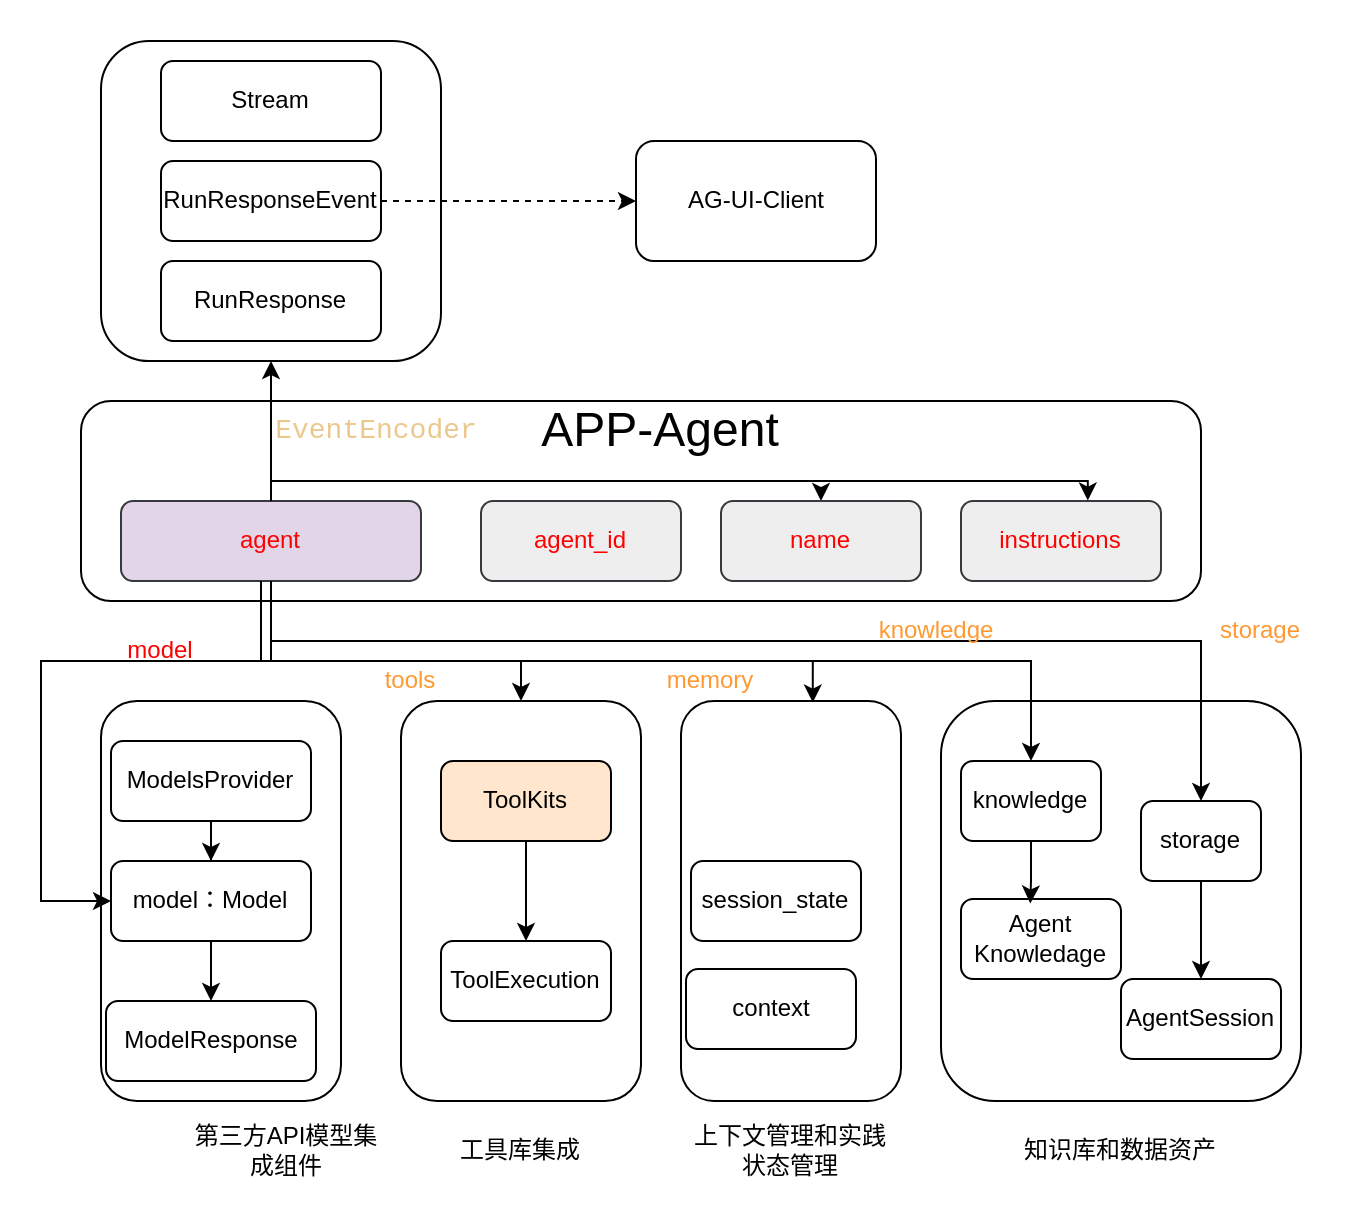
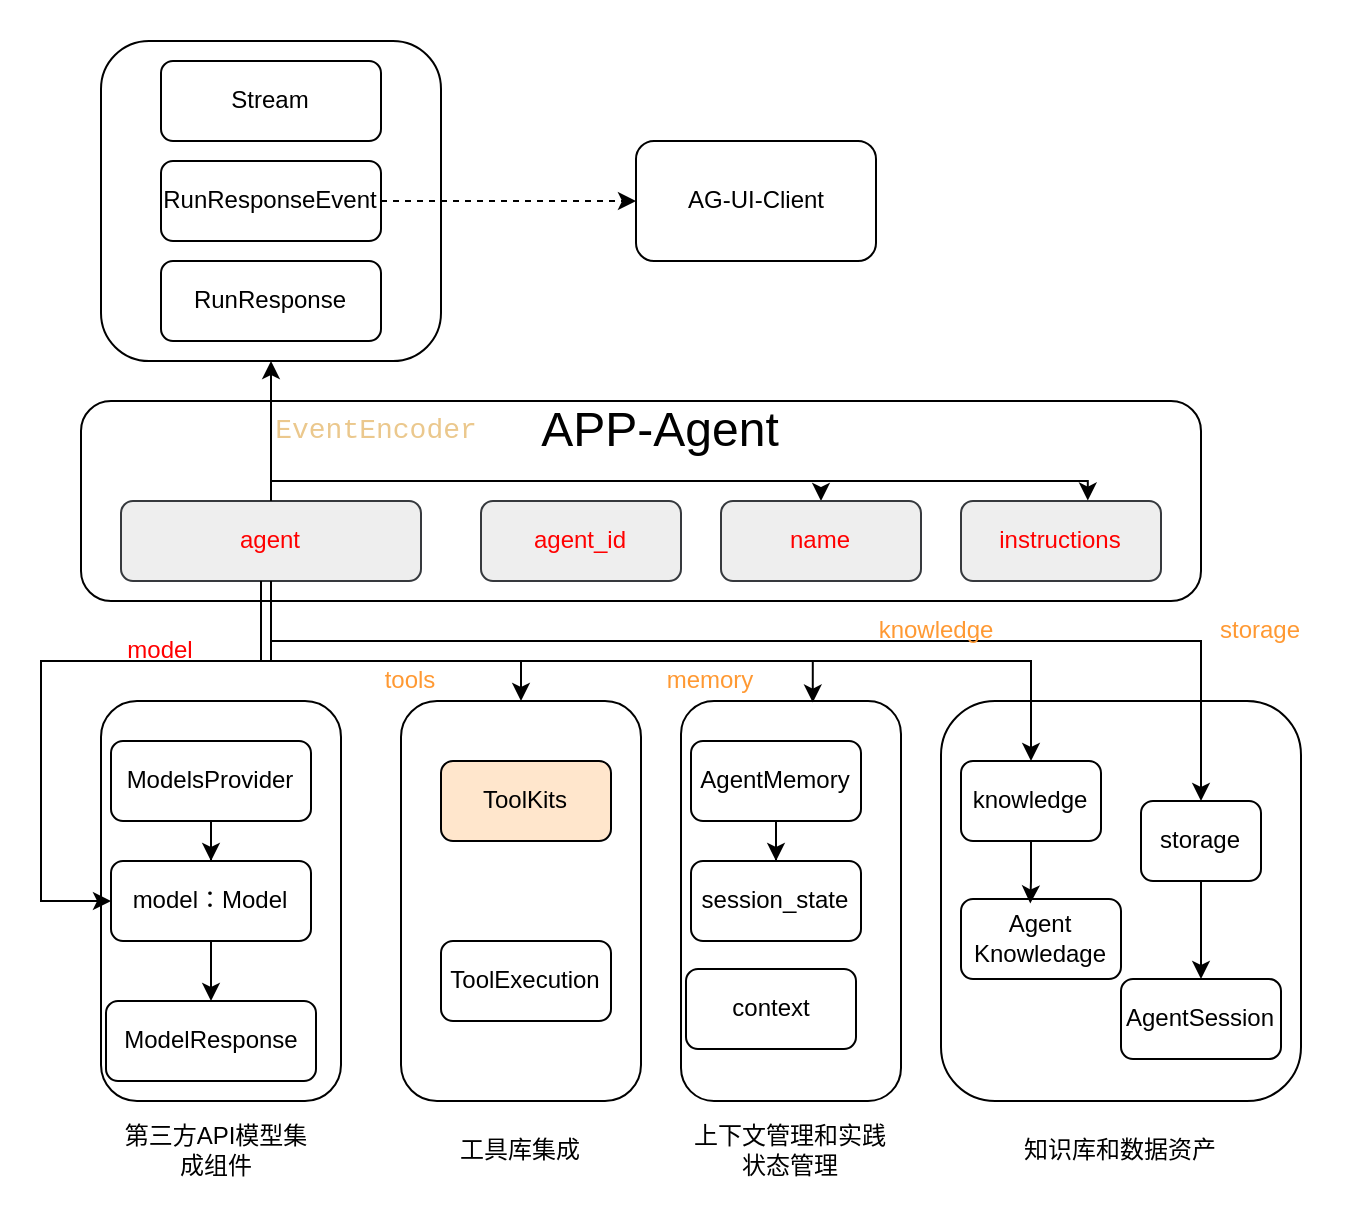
(271, 541) -> (271, 541)
none -> (776, 781)
none -> (776, 848)
(526, 884) -> none
(286, 1151) -> (216, 1151)
